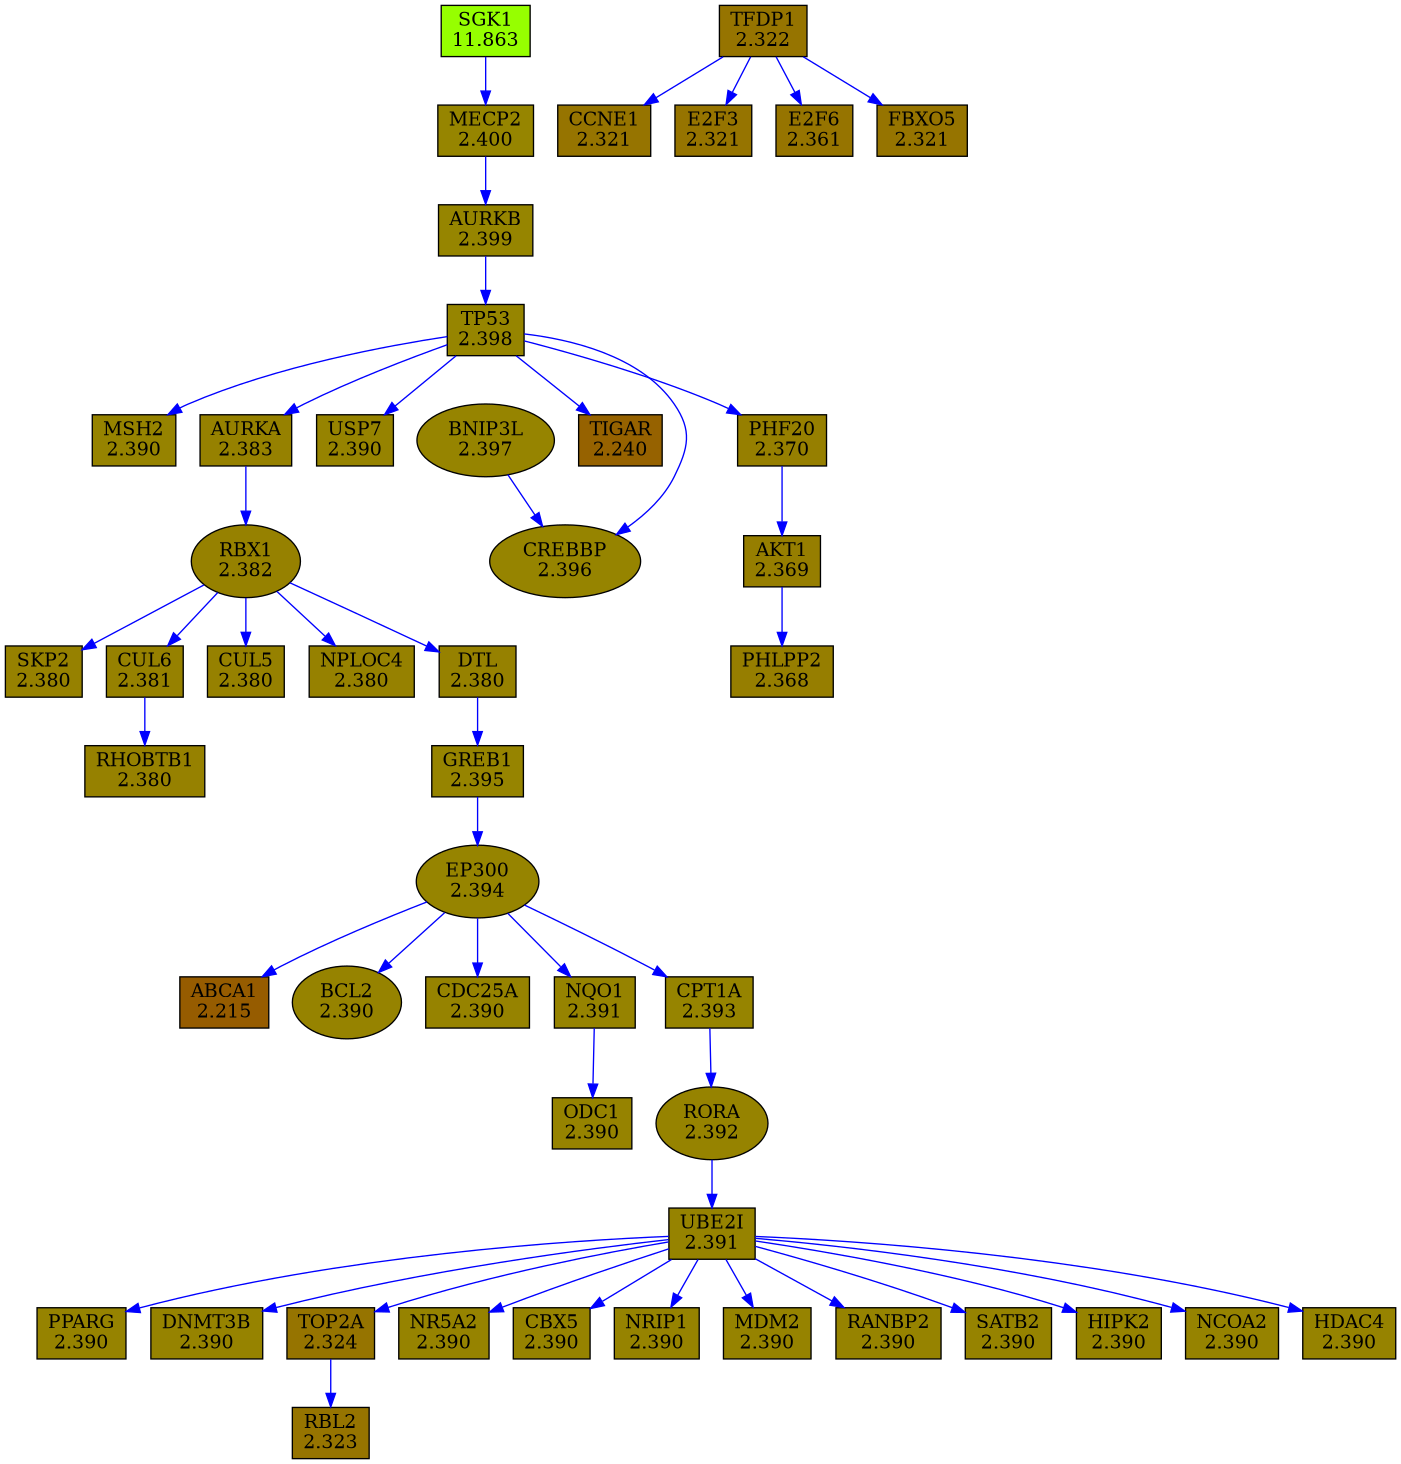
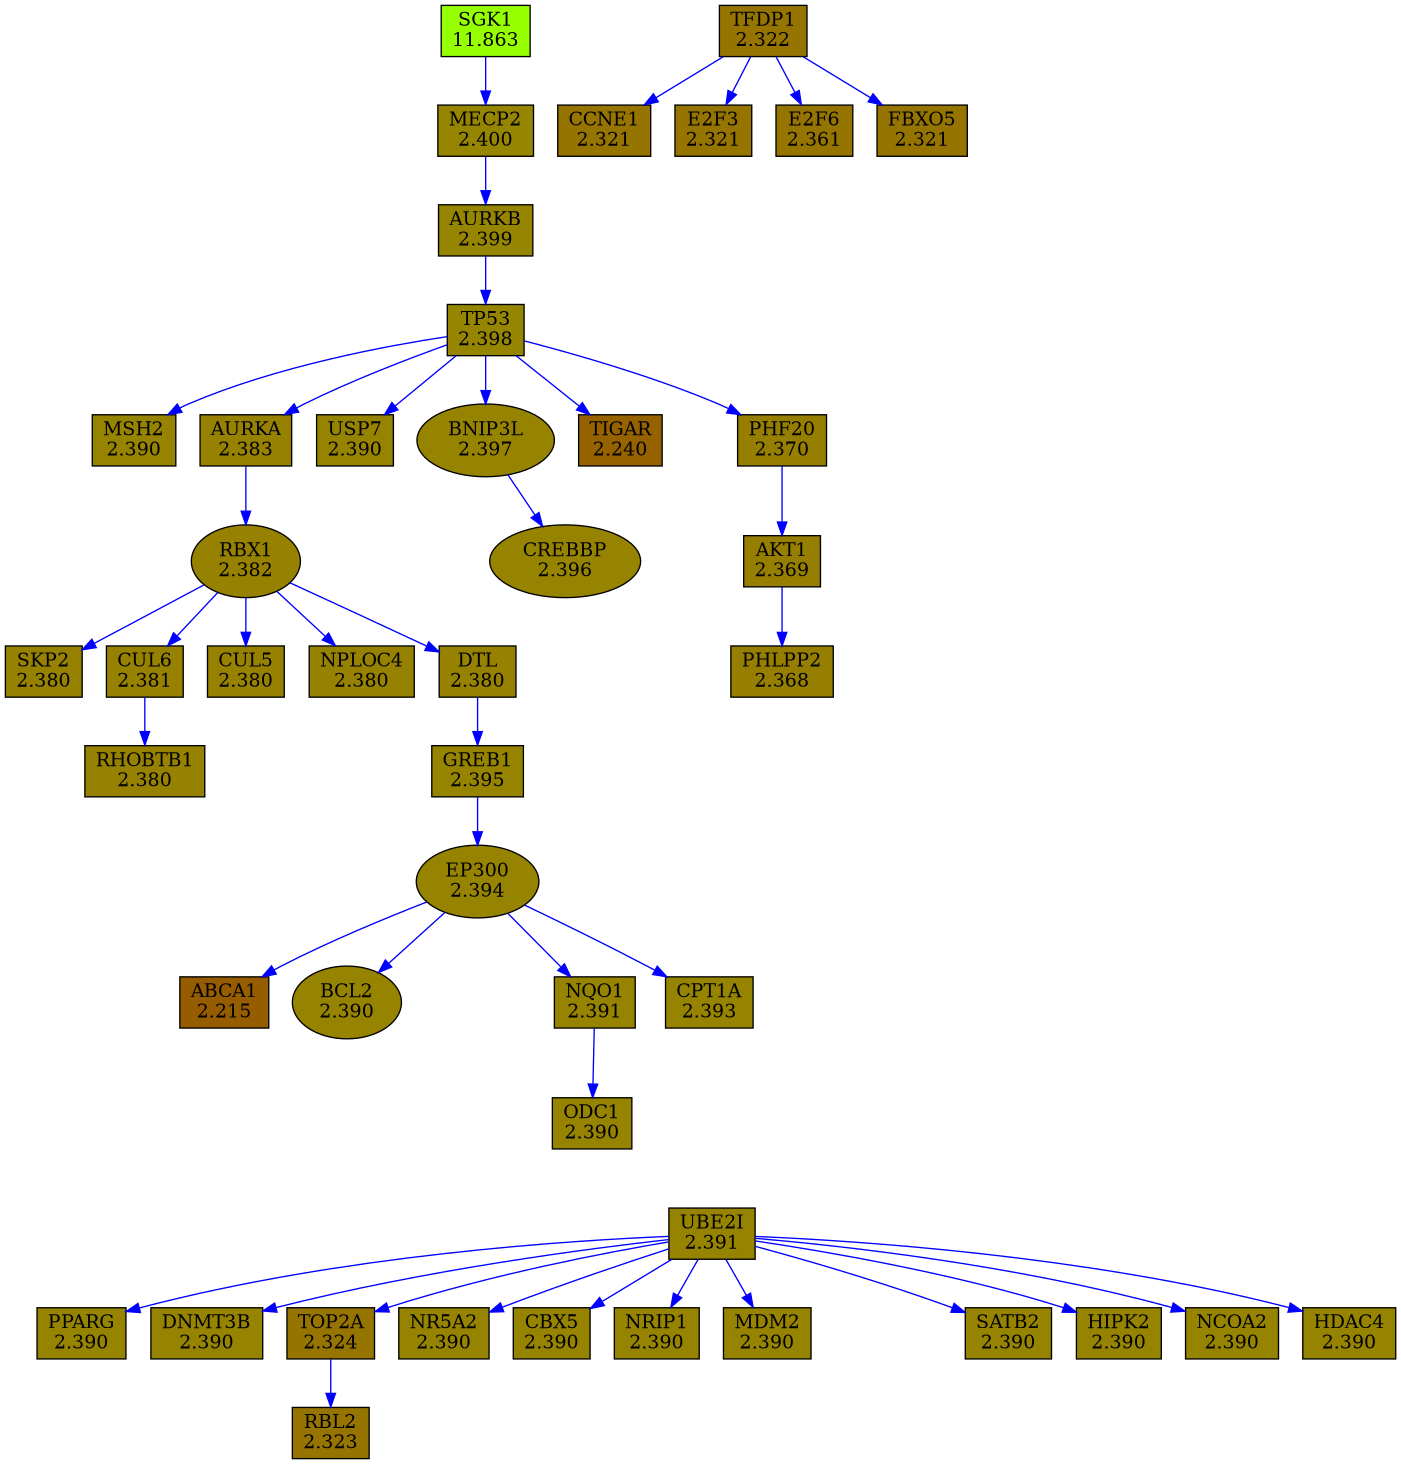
(667, 395) -> (486, 373)
(478, 1002) -> none
(712, 1123) -> none
(888, 1333) -> none
